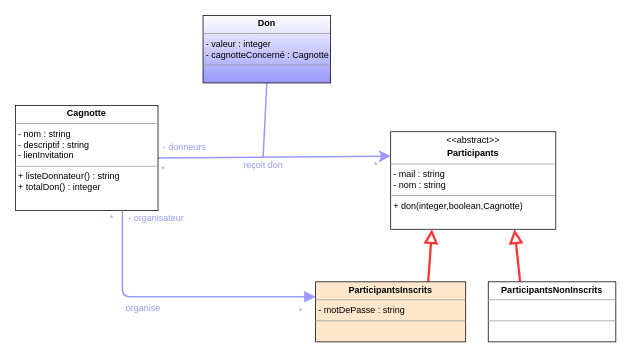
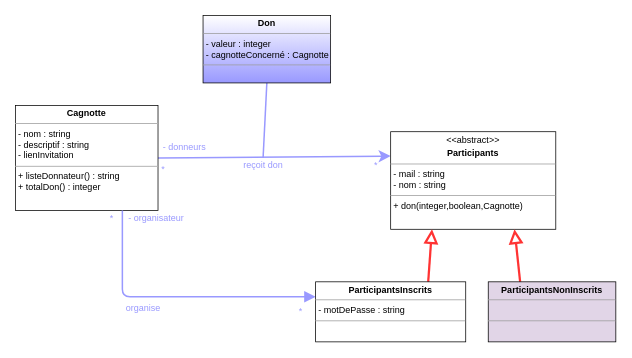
(390, 312) -> (390, 312)
(552, 312) -> (552, 312)
